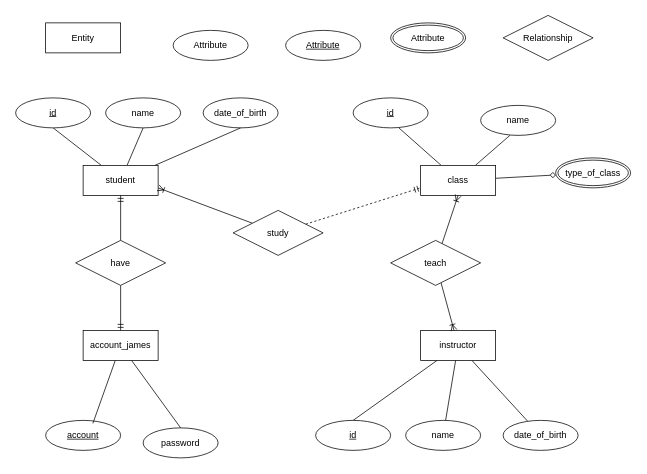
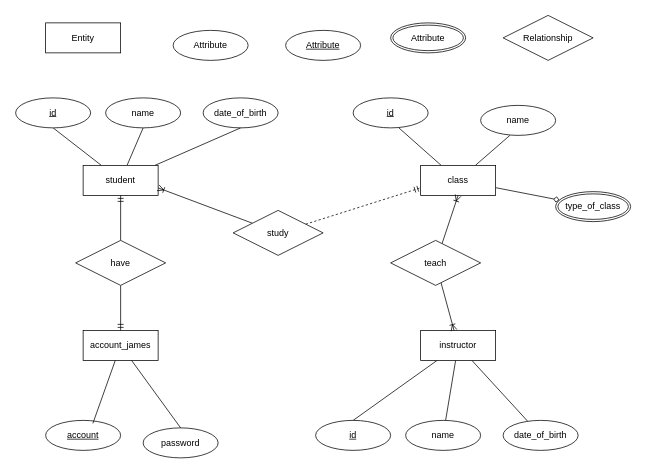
(593, 173) -> (593, 207)
